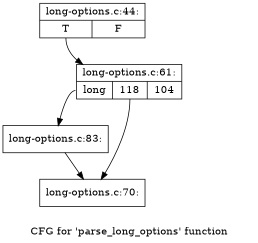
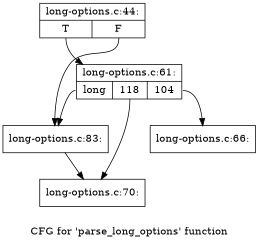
none -> (71, 63)
none -> (203, 139)
